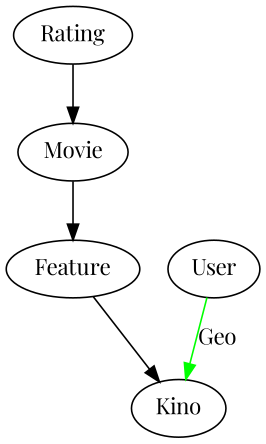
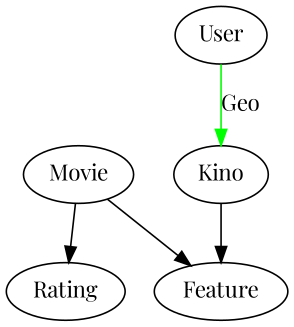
(73, 86) -> (73, 225)
(121, 333) -> (221, 225)
